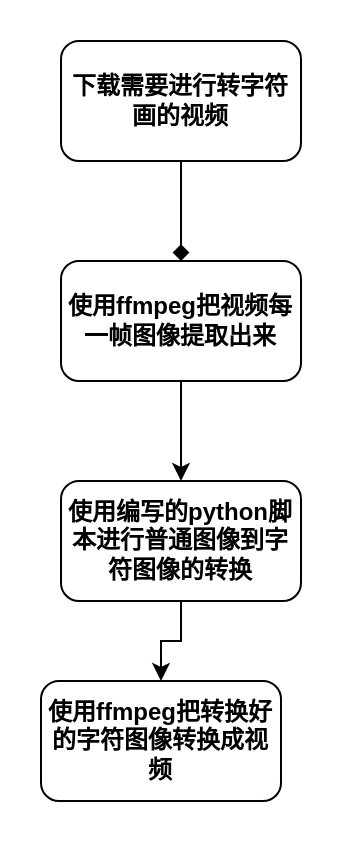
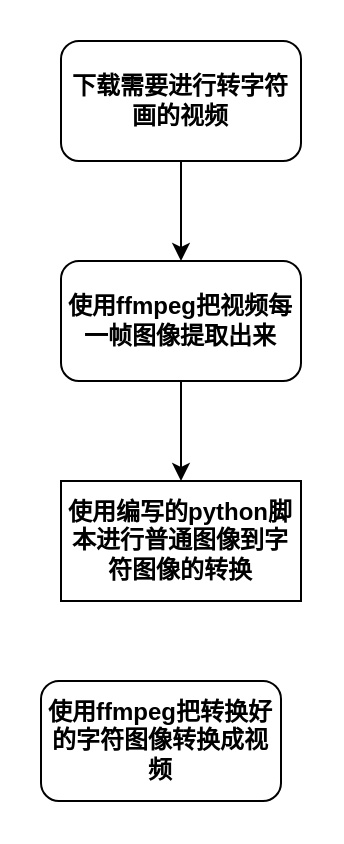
(181, 245) -> (181, 246)
(181, 541) -> (181, 541)
(178, 641) -> none
